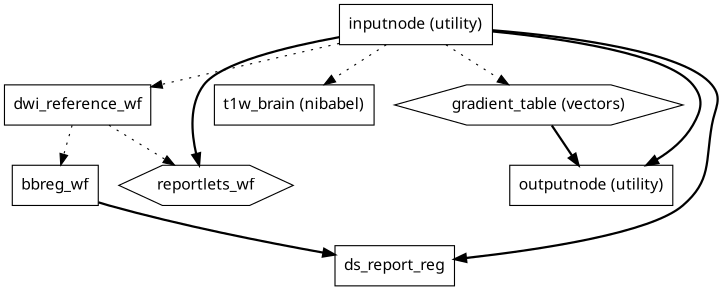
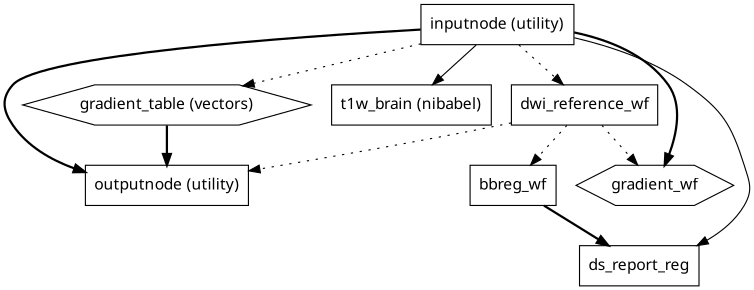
(360, 62) -> (459, 61)
(709, 146) -> (715, 108)
none -> (386, 147)
(206, 185) -> (655, 185)
